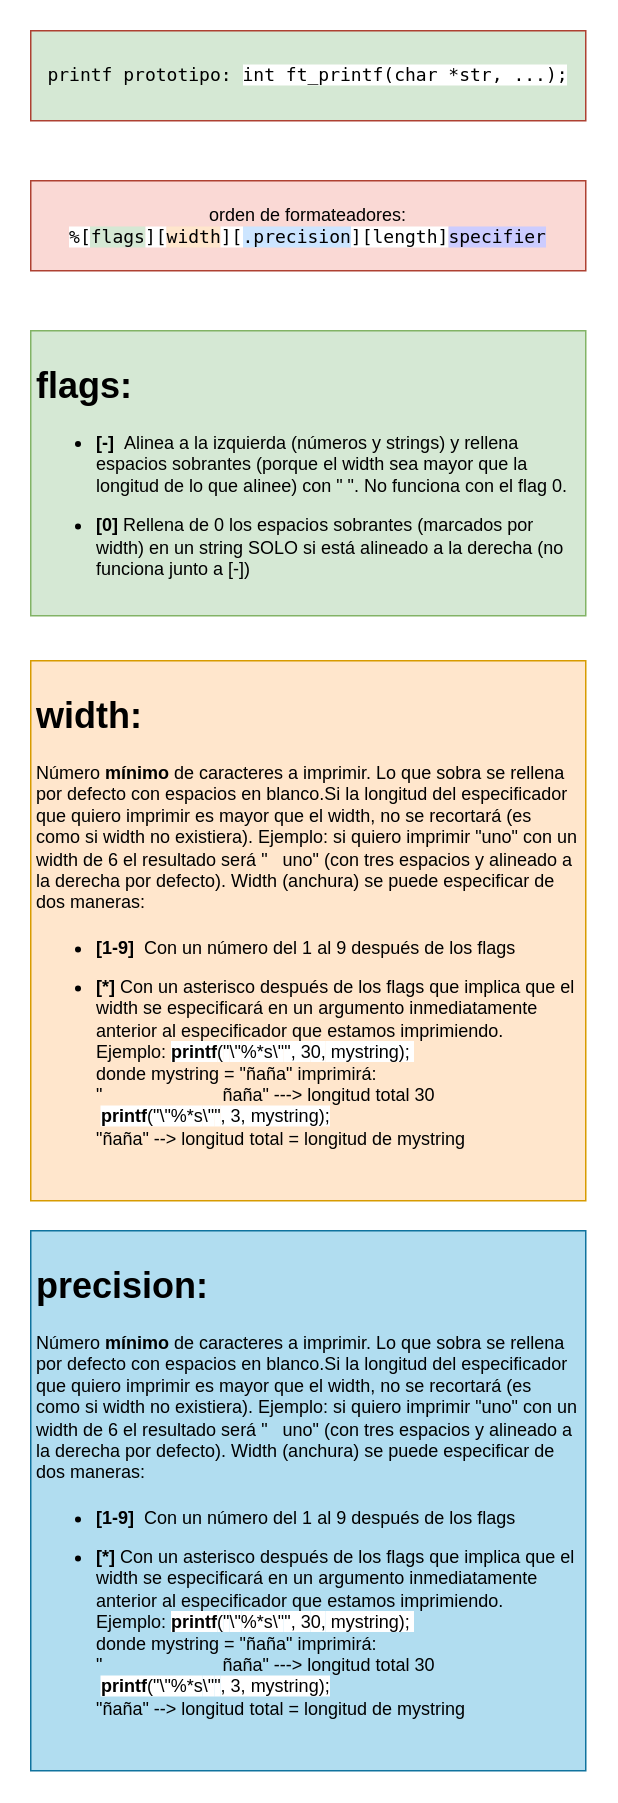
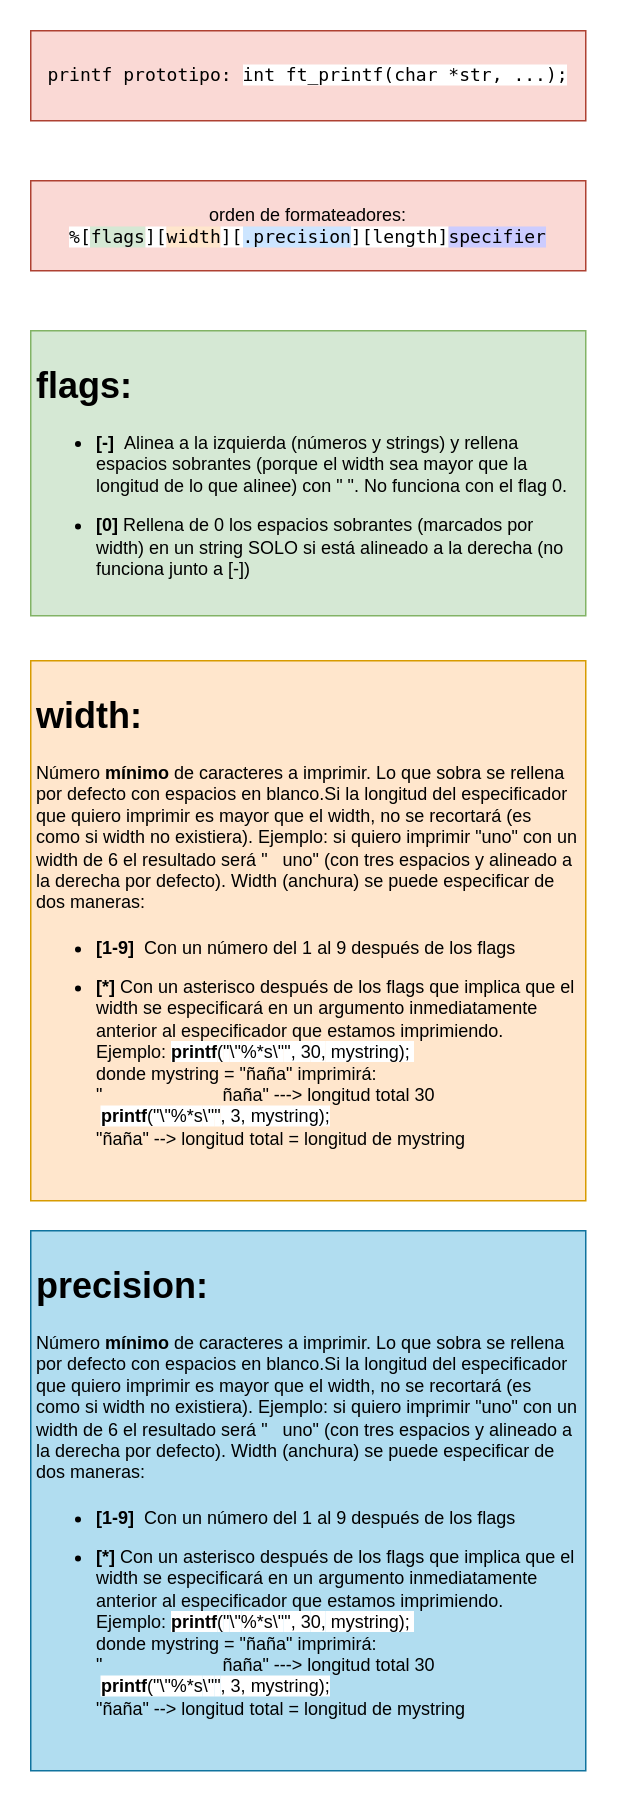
(308, 76) -> (308, 76)
